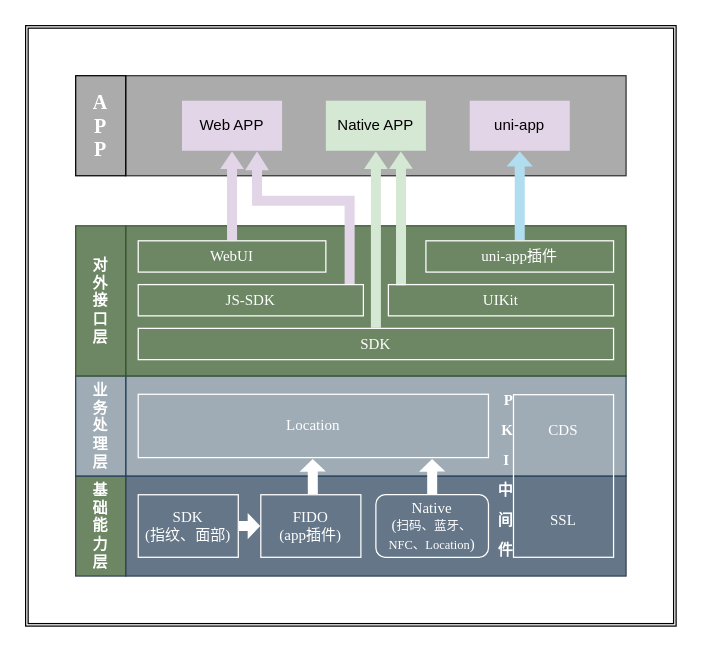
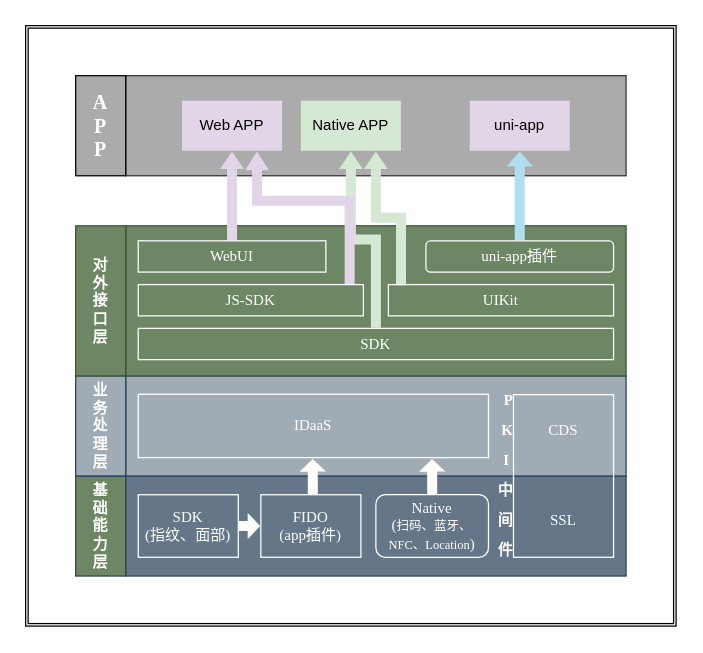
(376, 126) -> (351, 126)
(519, 256) -> (519, 256)
(313, 426) -> (313, 426)
